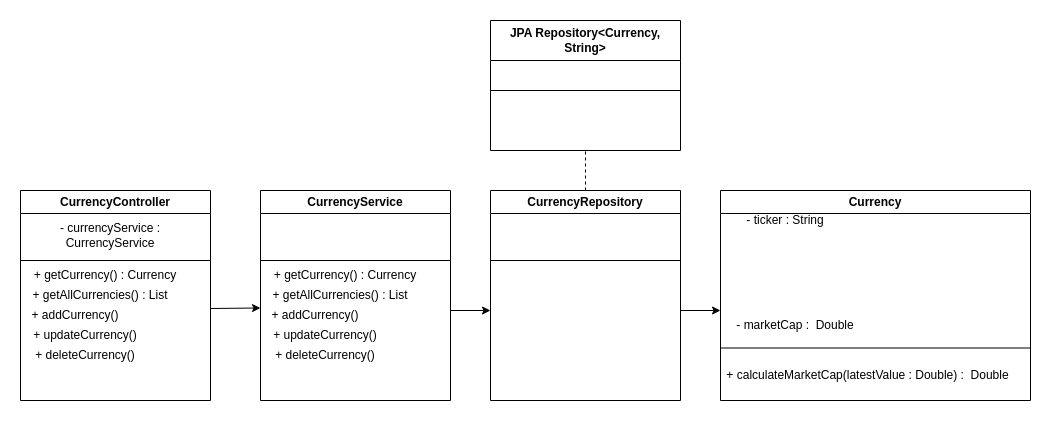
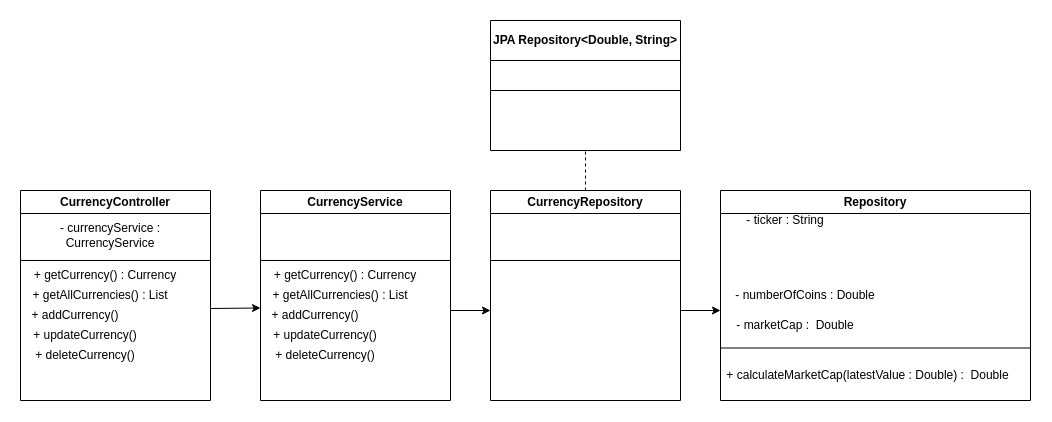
(586, 41) -> (586, 41)
(876, 203) -> (876, 203)
none -> (806, 296)
